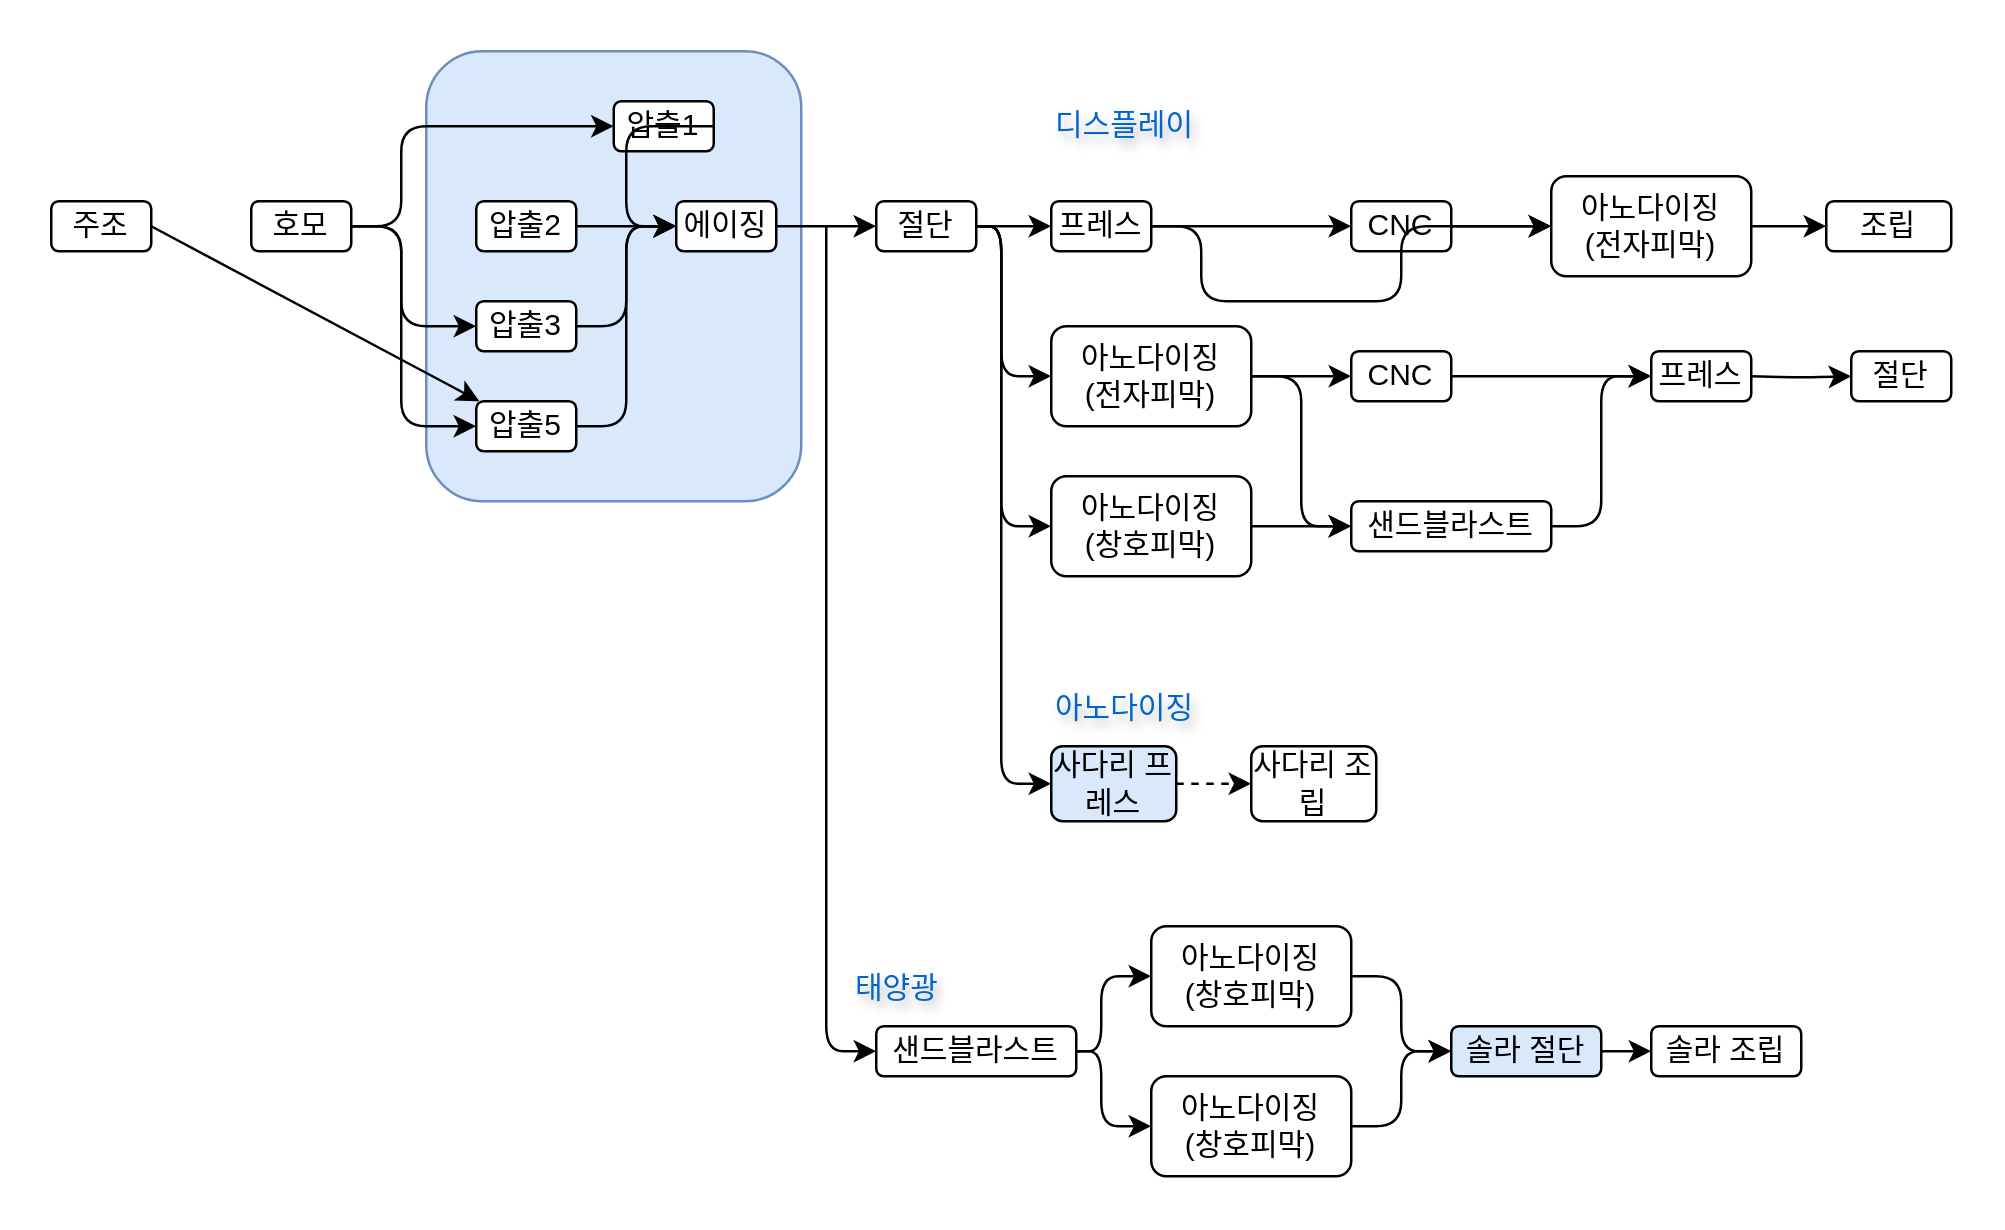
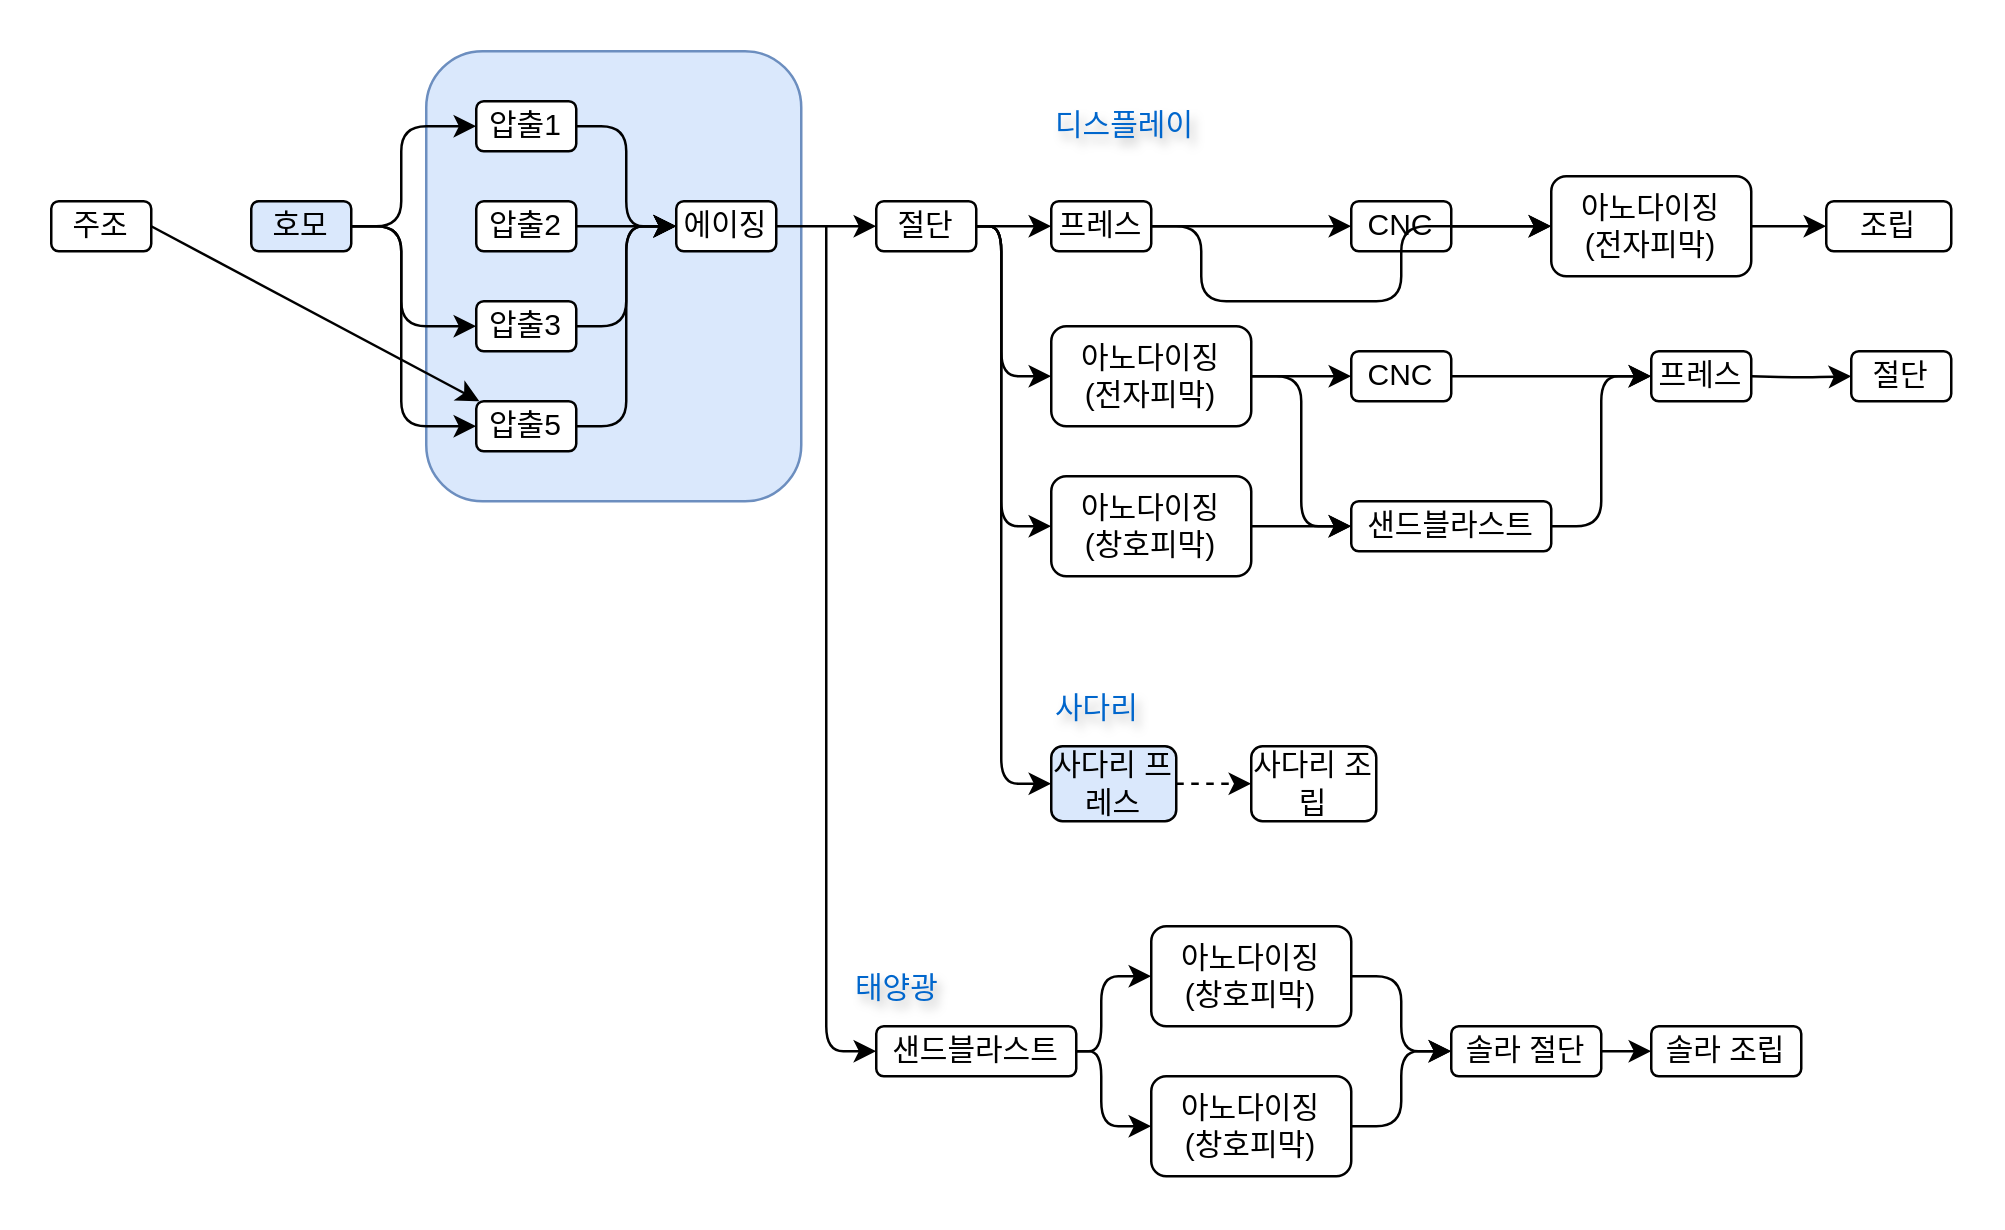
(664, 126) -> (526, 126)
(301, 226) -> (301, 226)
(1131, 709) -> (1101, 709)
(1526, 1051) -> (1526, 1051)
